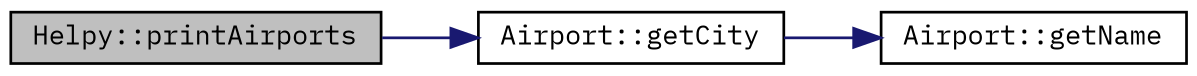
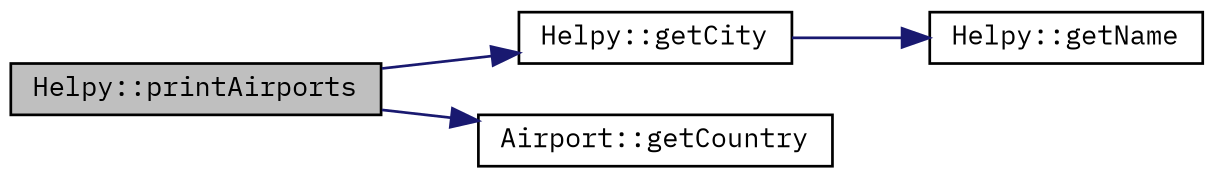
(631, 38) -> (655, 38)
(1034, 38) -> (1066, 38)
none -> (655, 141)
